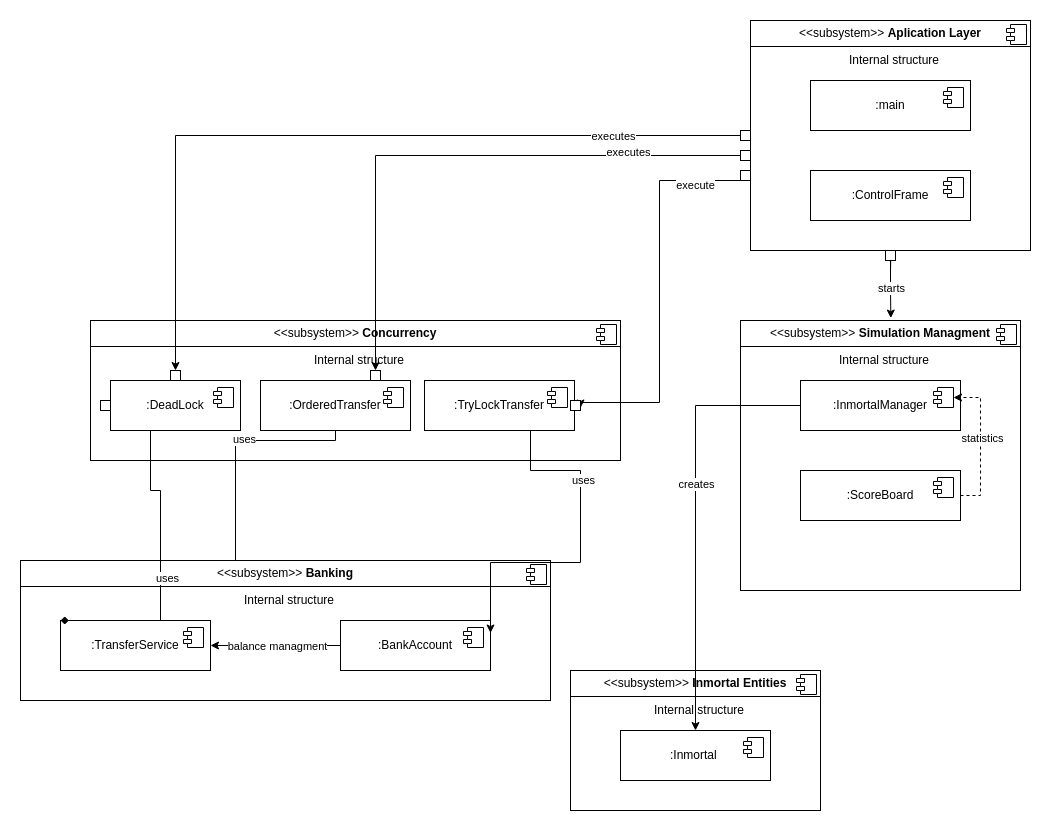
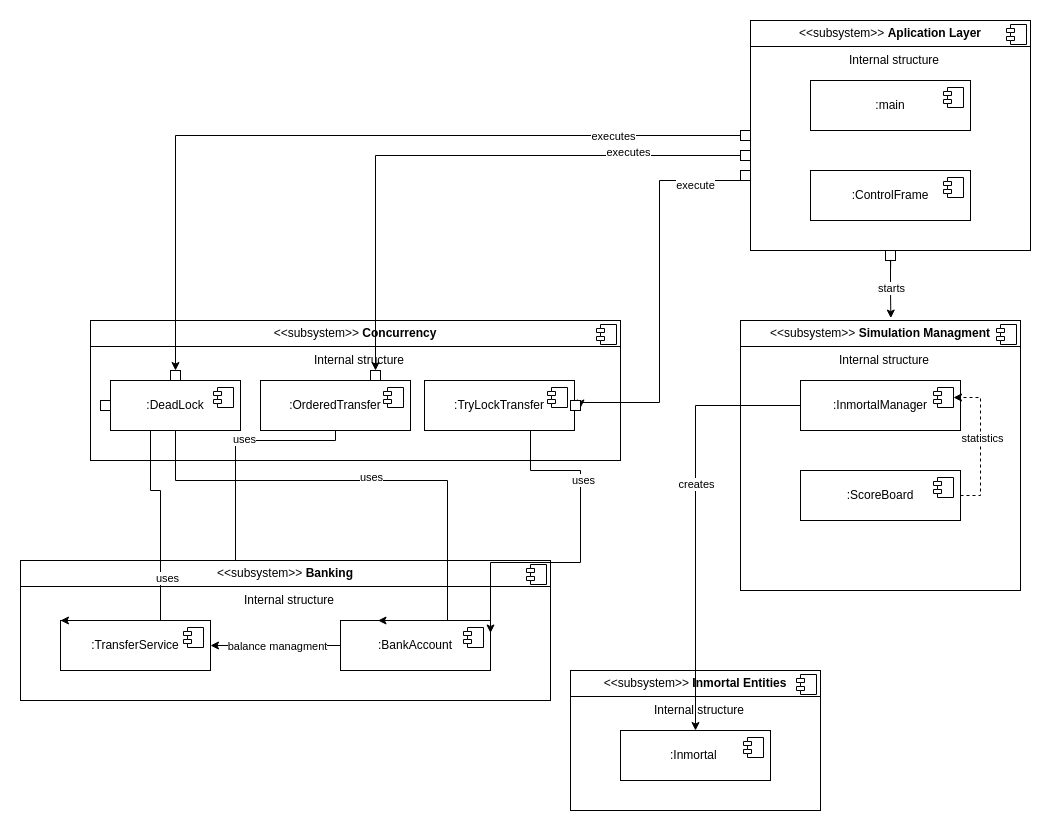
none -> (358, 481)
(69, 621) -> (68, 621)
